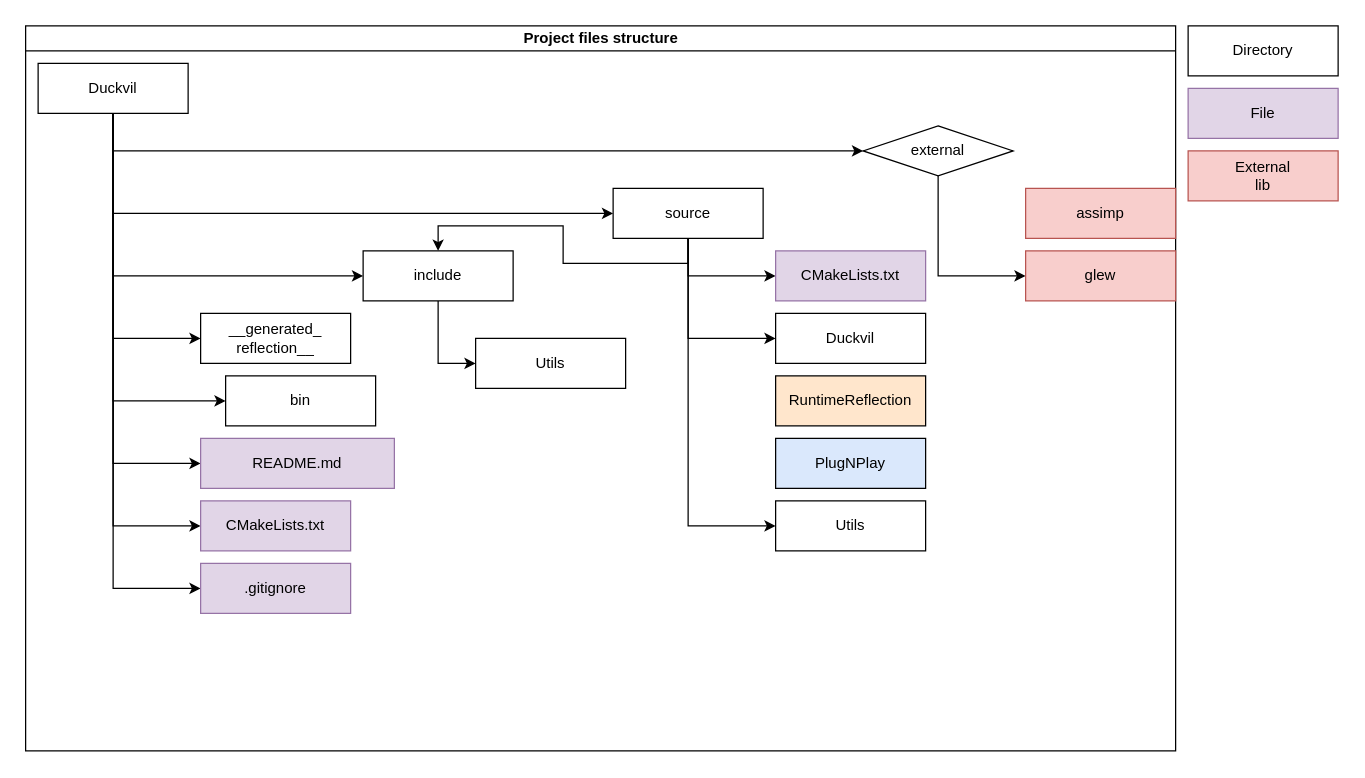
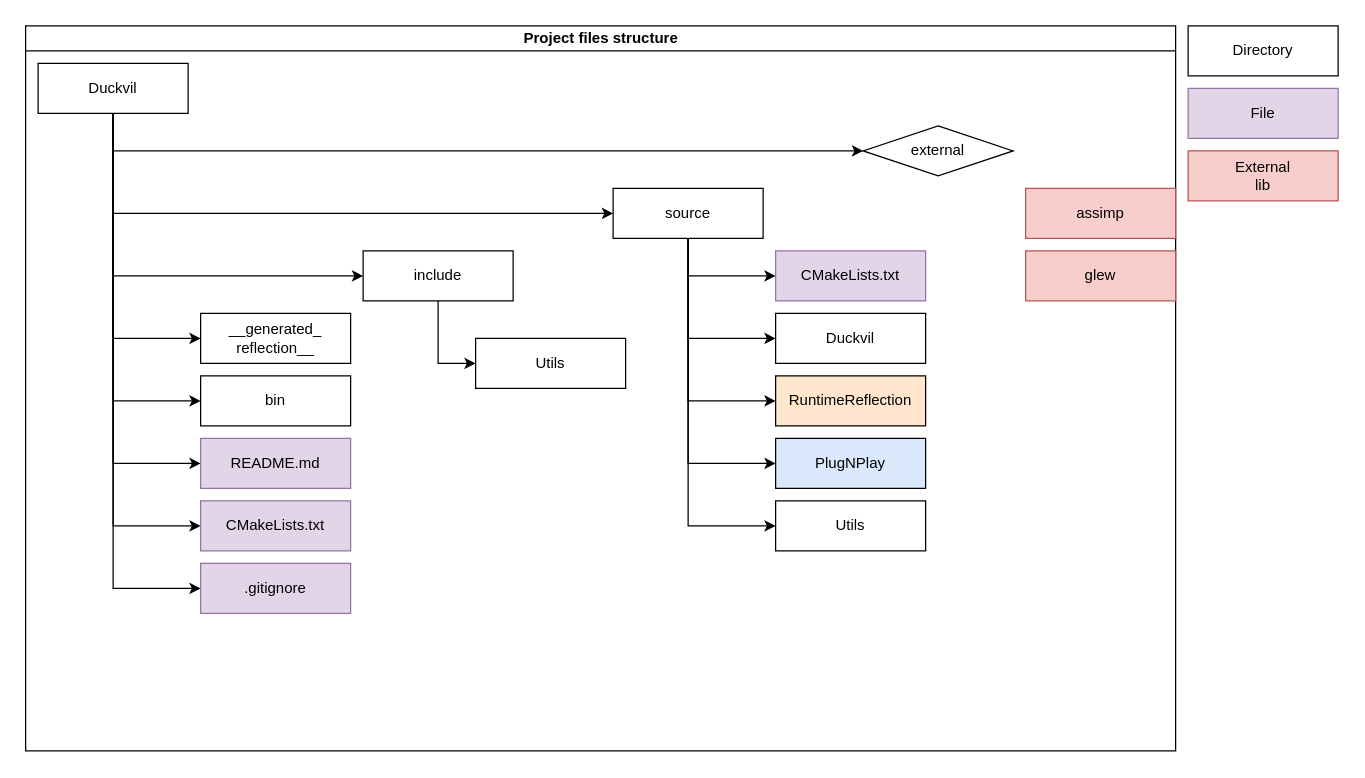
(563, 235) -> (729, 401)
(938, 265) -> none
(301, 401) -> (276, 401)
(298, 463) -> (276, 463)
none -> (729, 463)
